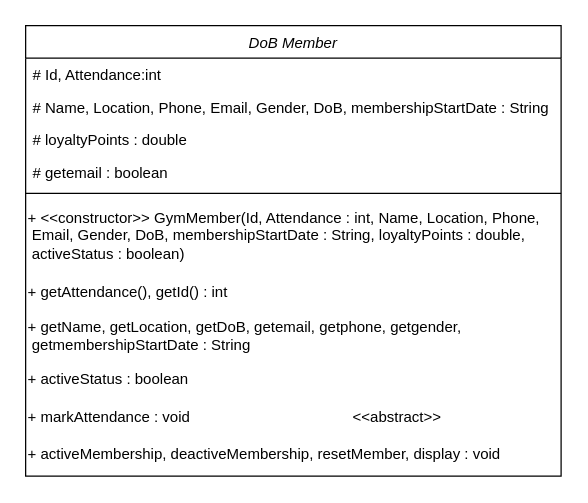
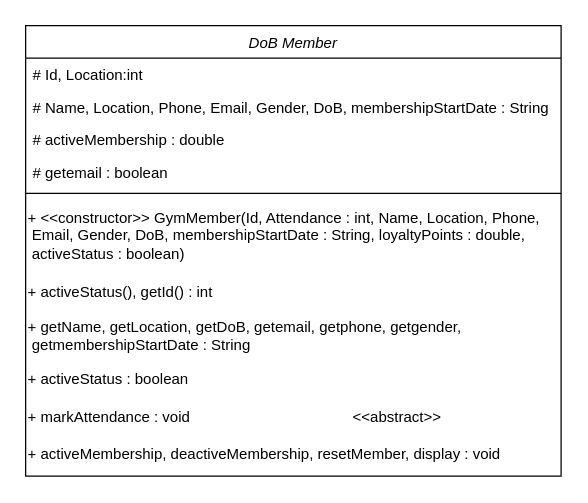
(107, 75) -> (96, 75)
(118, 140) -> (132, 140)
(149, 292) -> (143, 292)
